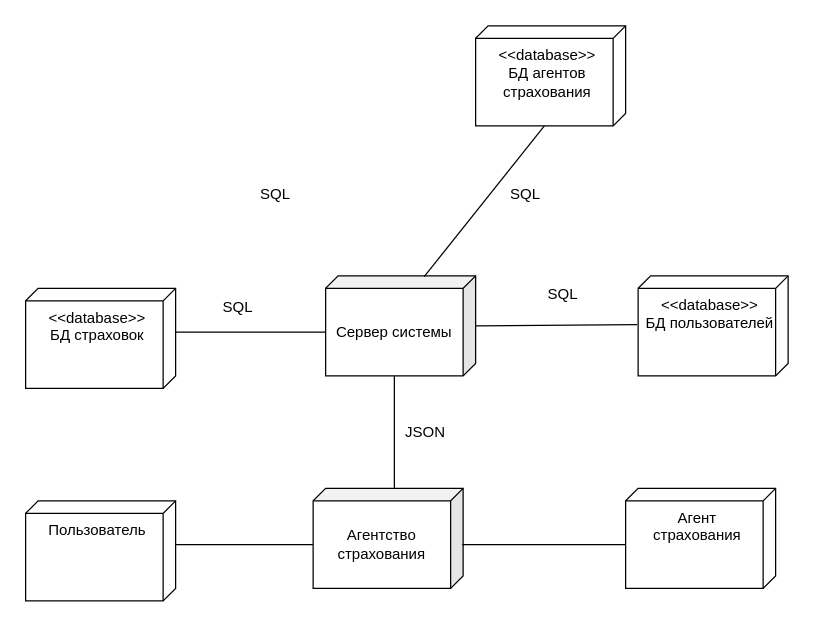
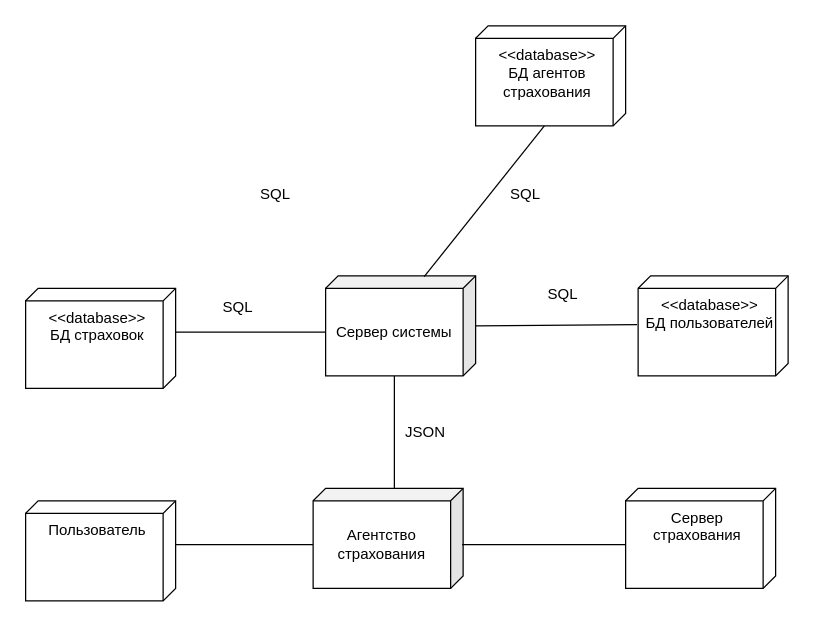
(698, 527) -> (698, 527)
